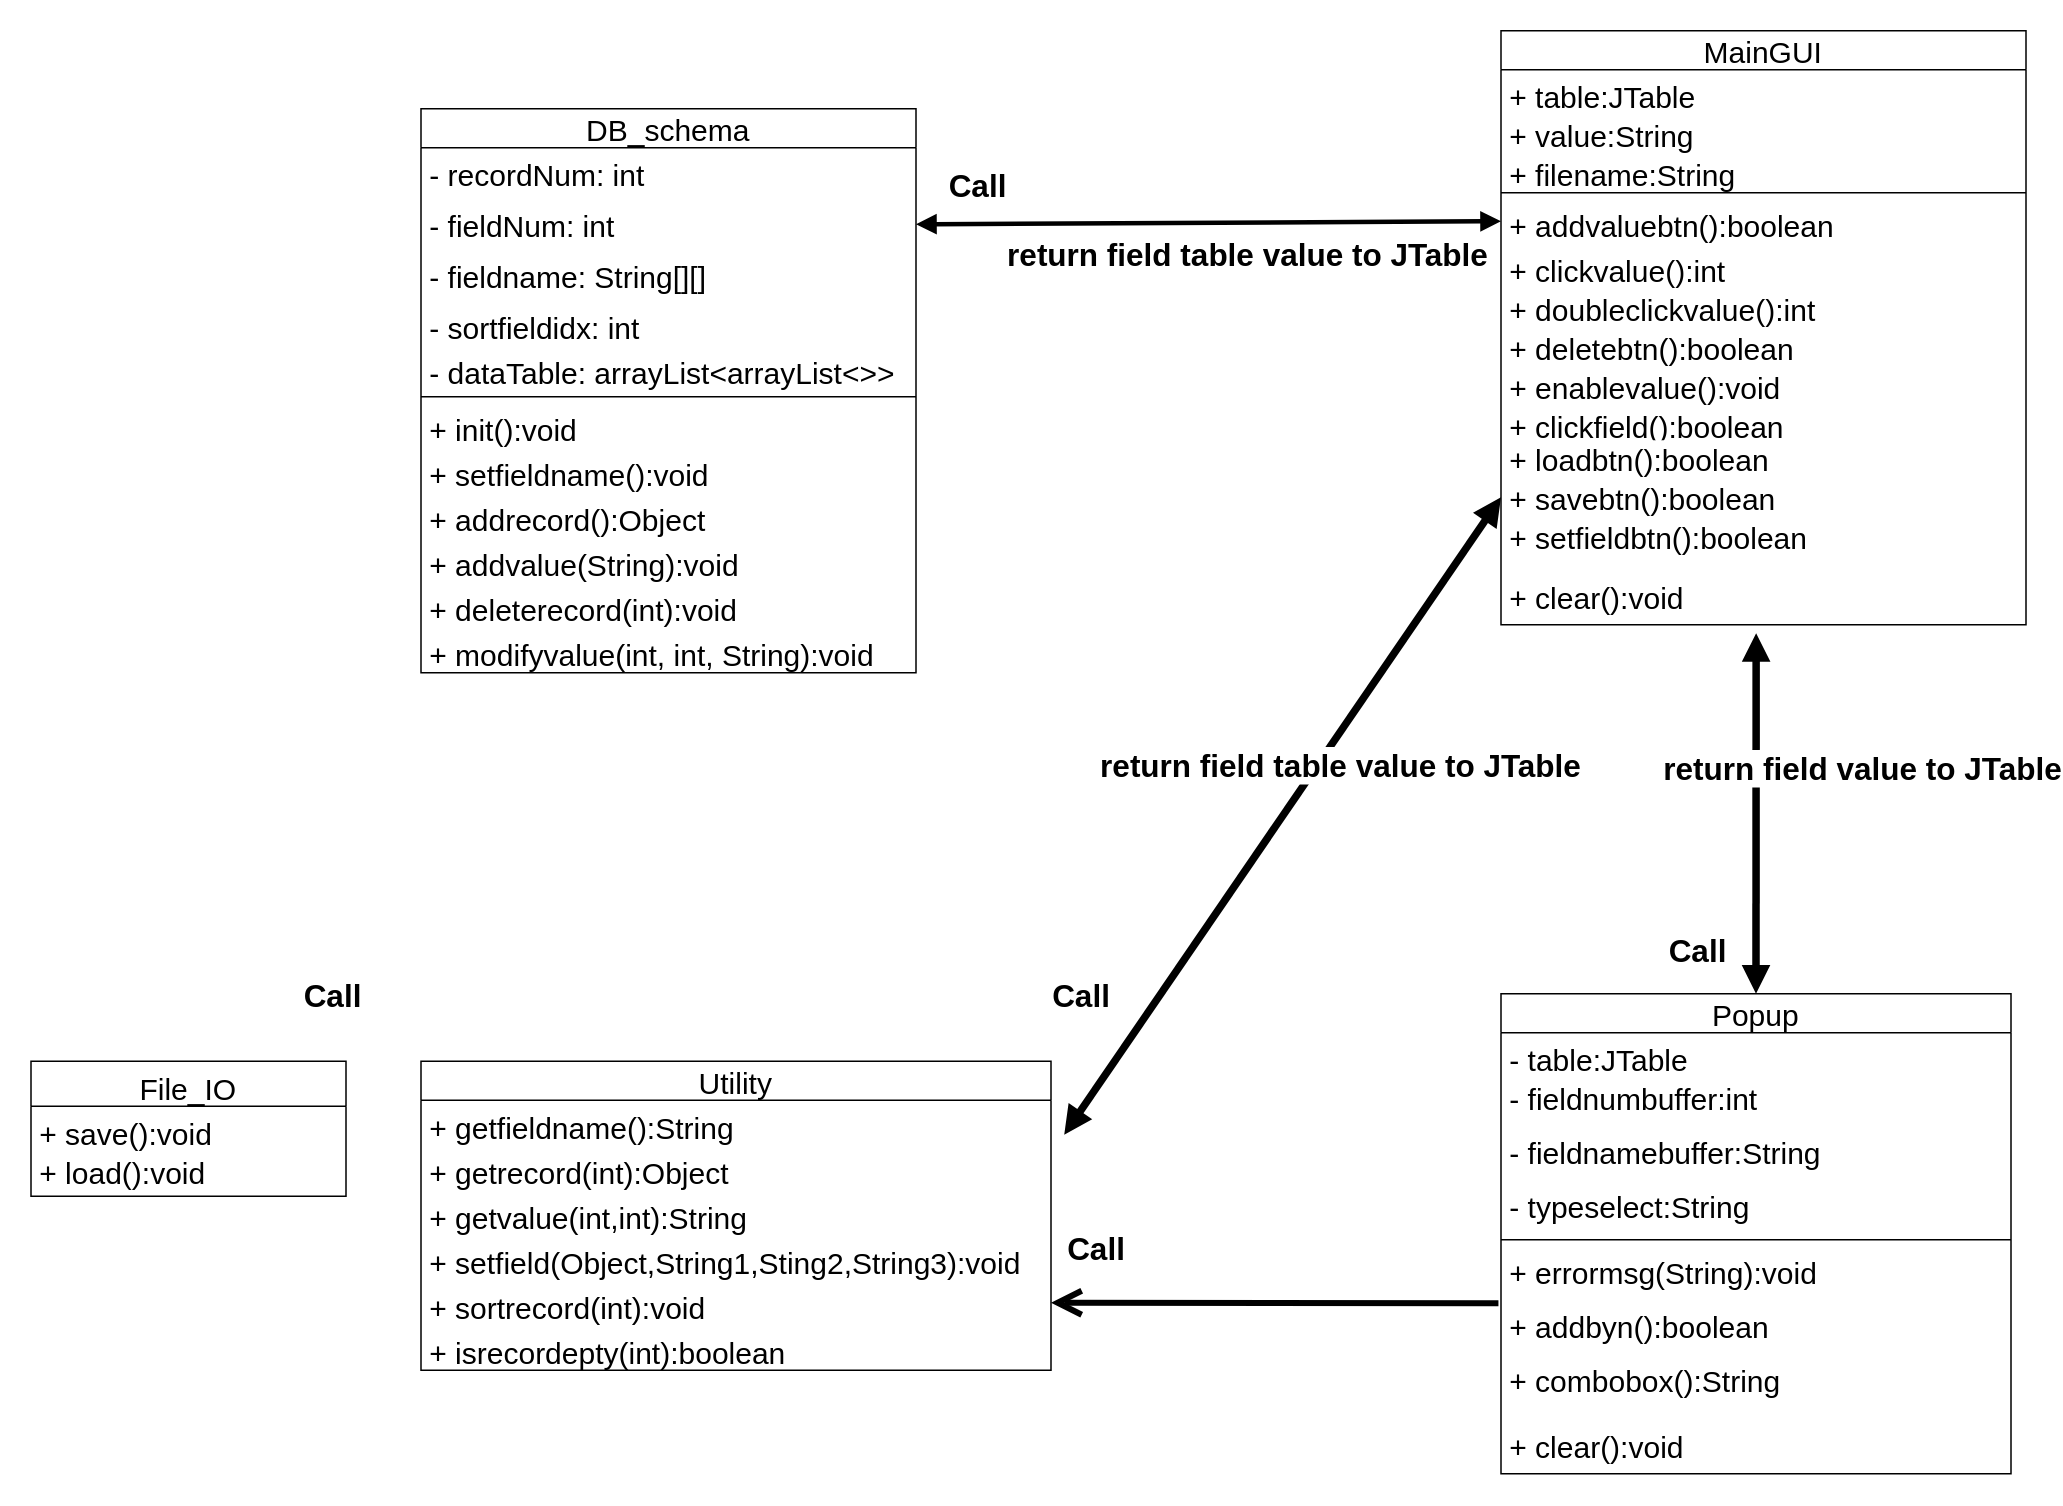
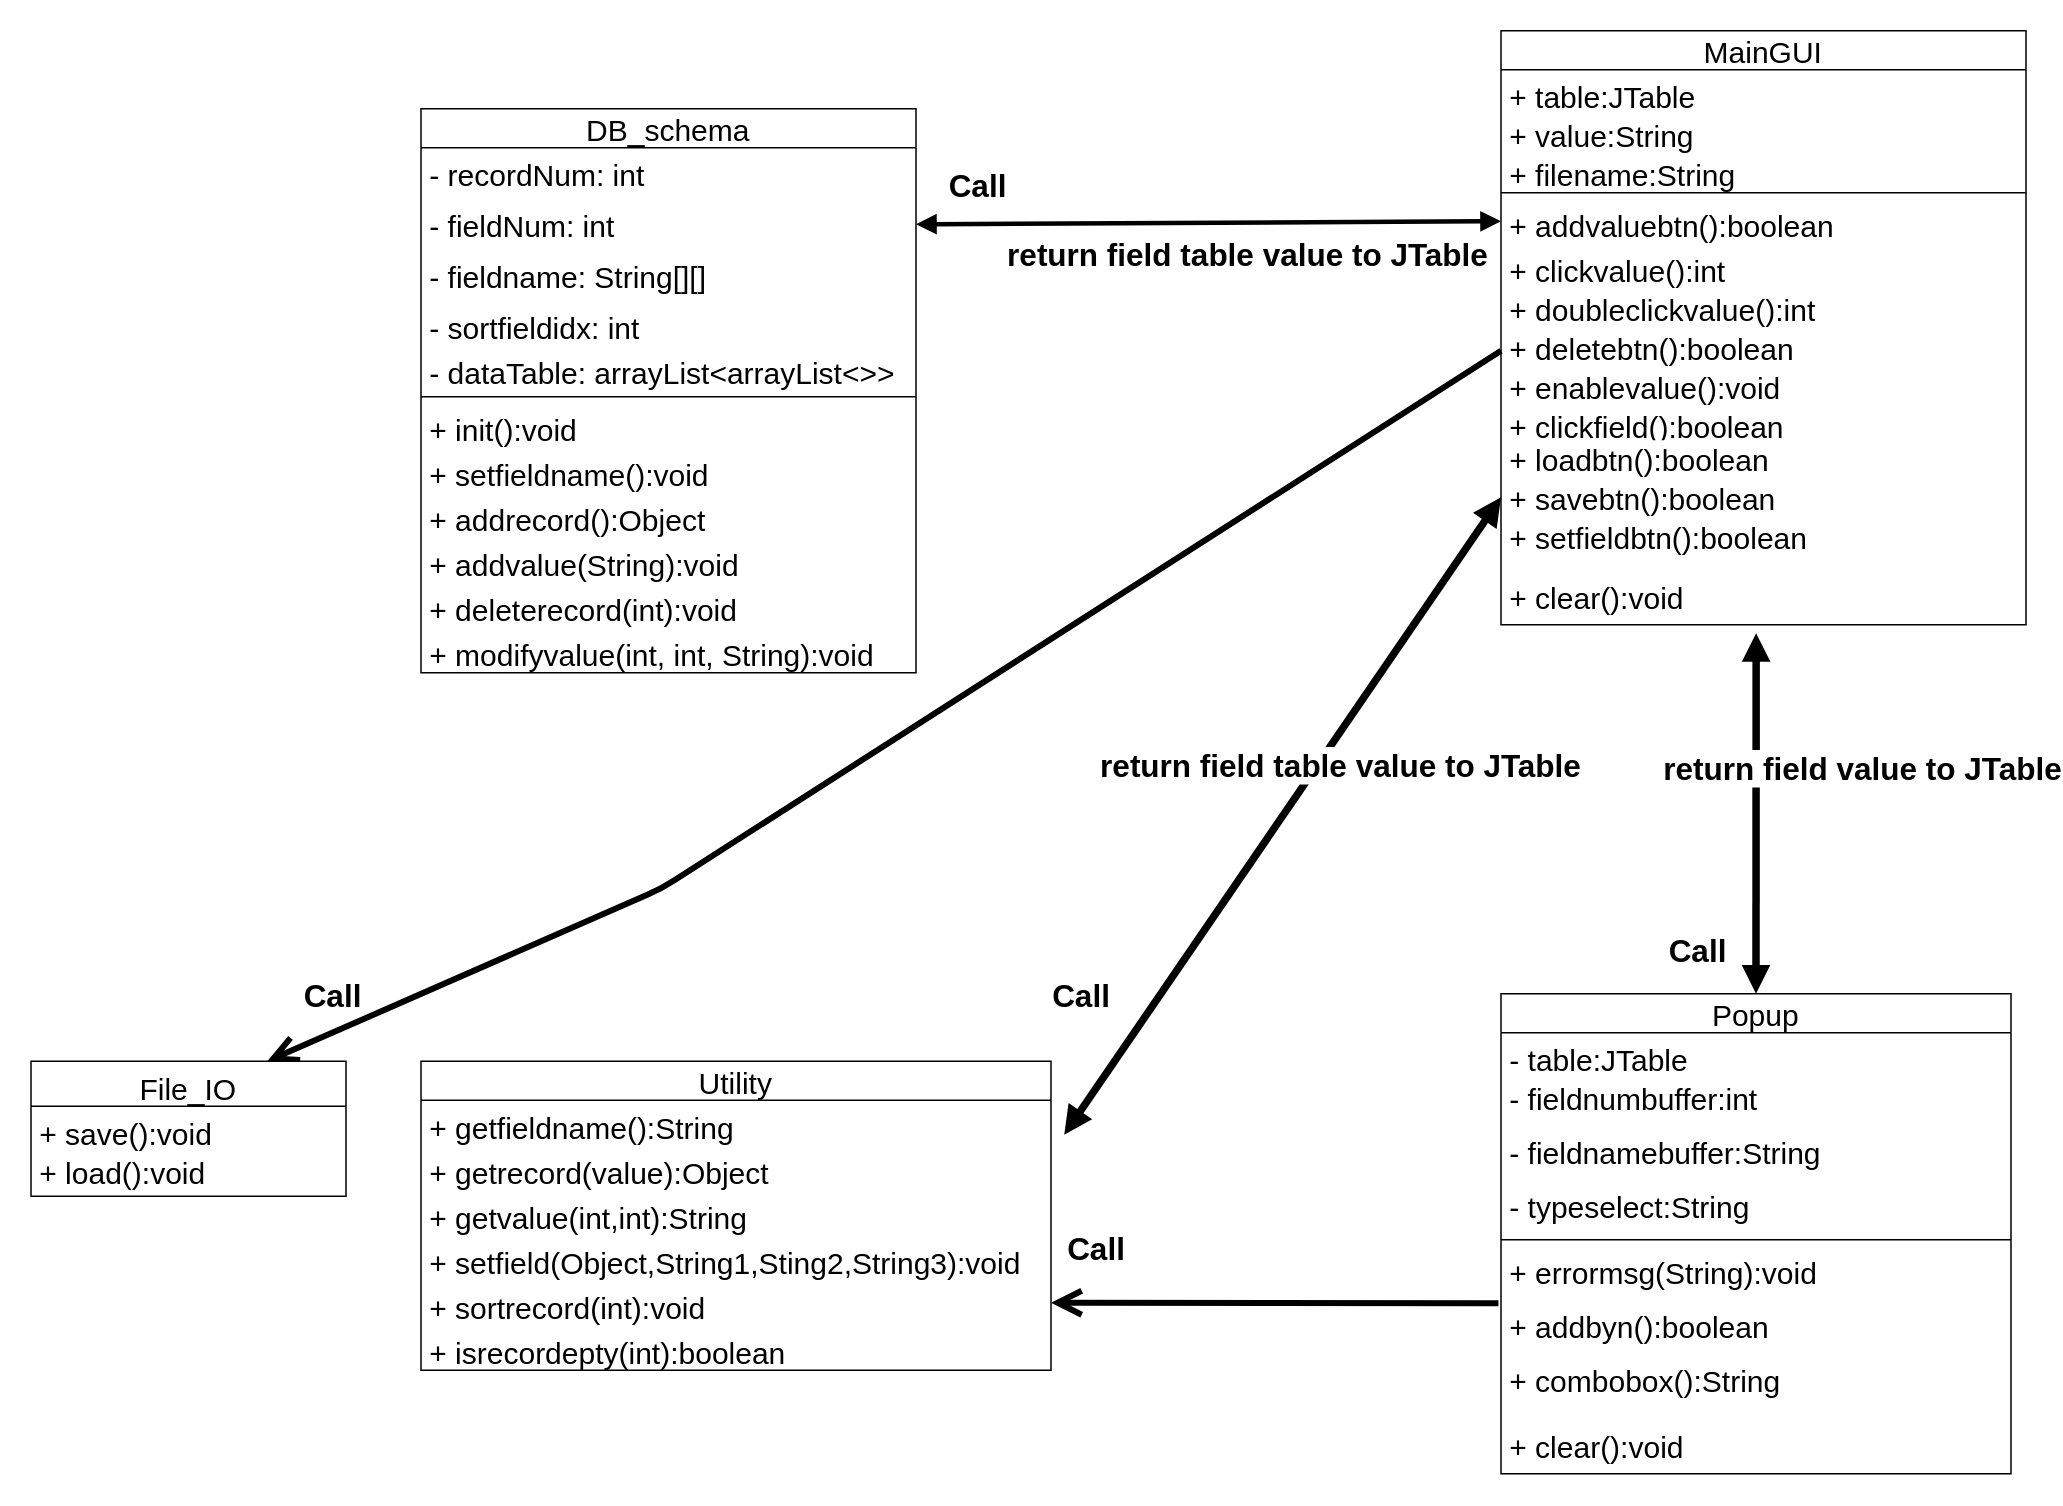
none -> (910, 729)
(611, 1174) -> (627, 1174)
